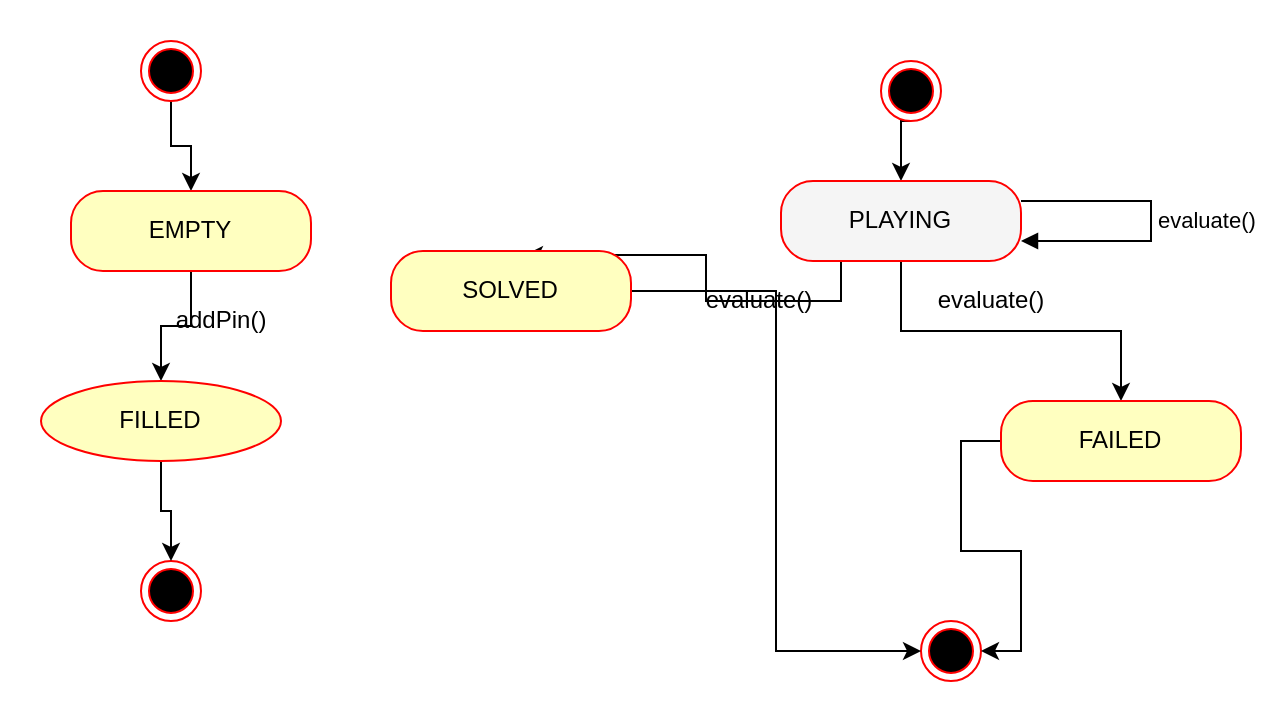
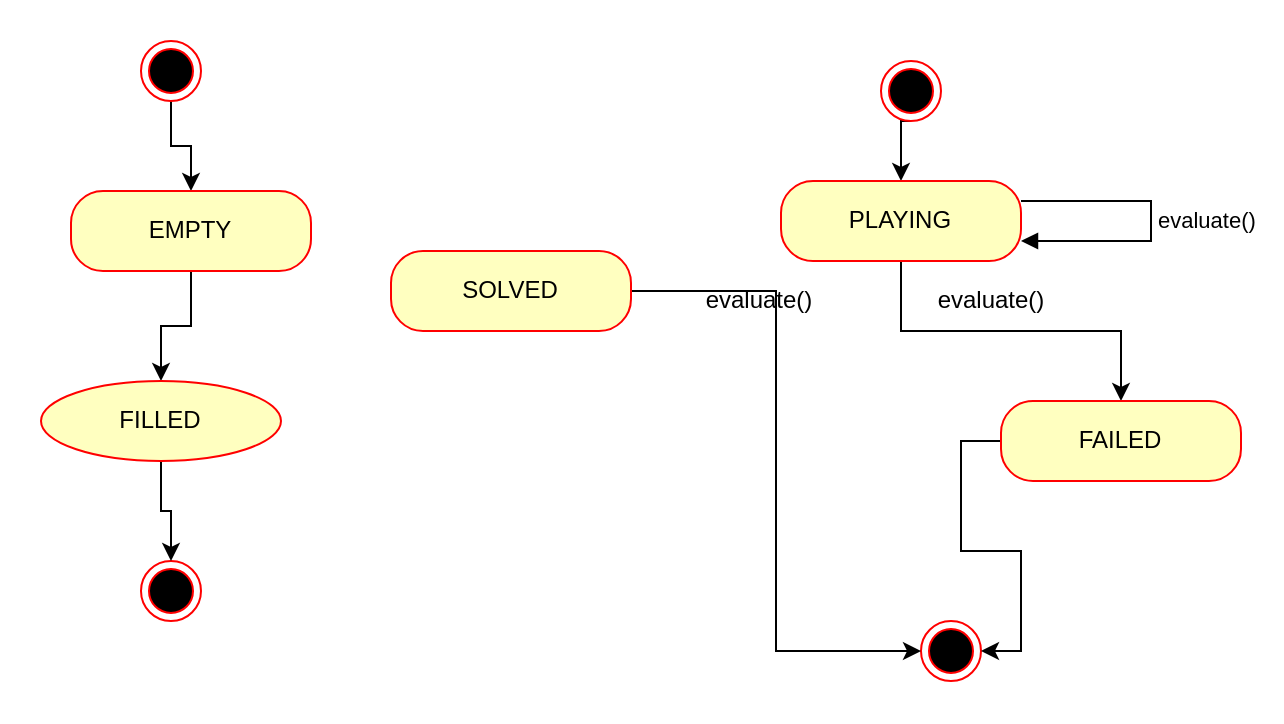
(901, 221) -> (901, 221)
(684, 255) -> none
(221, 321) -> none
